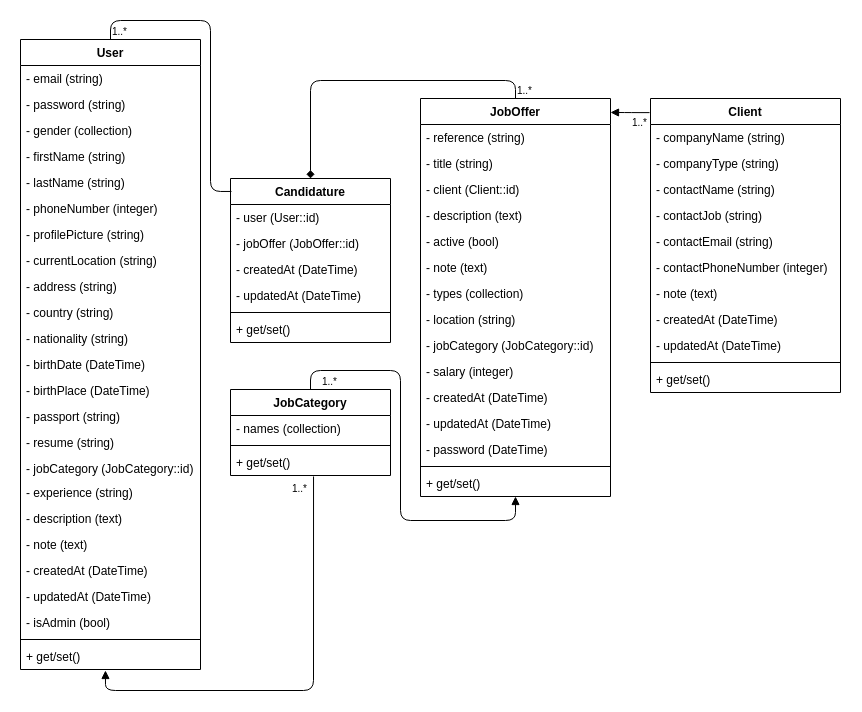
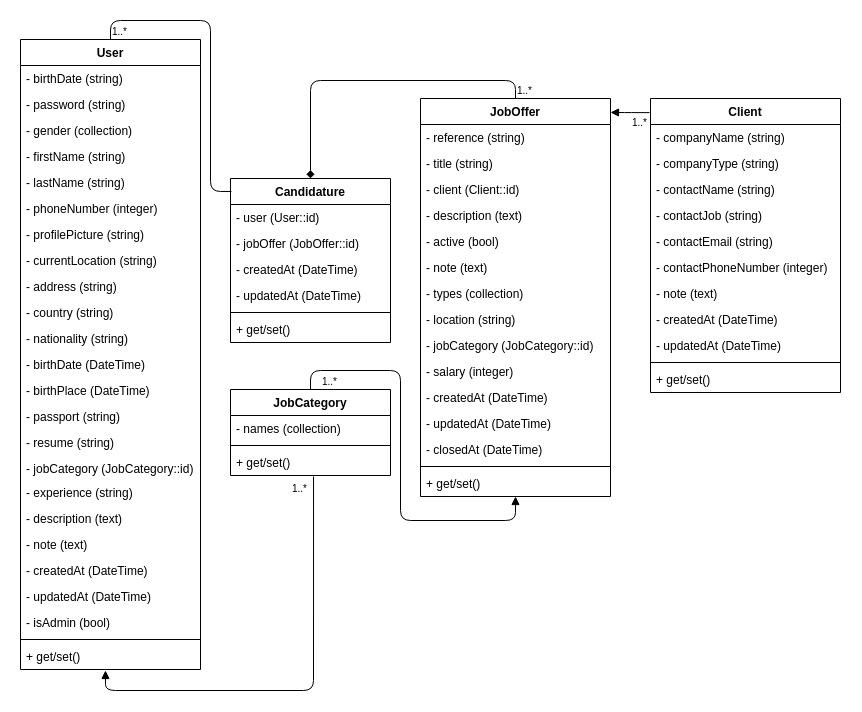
(72, 79) -> (87, 79)
(492, 450) -> (490, 450)
